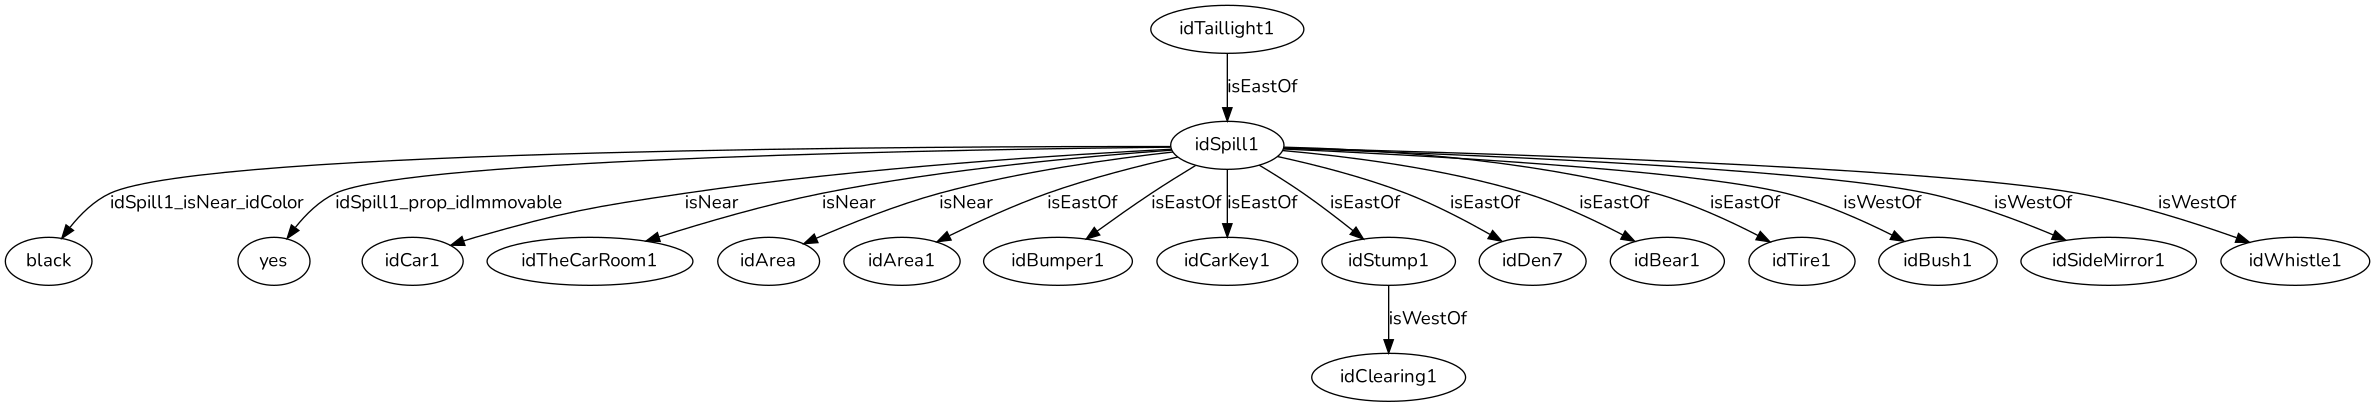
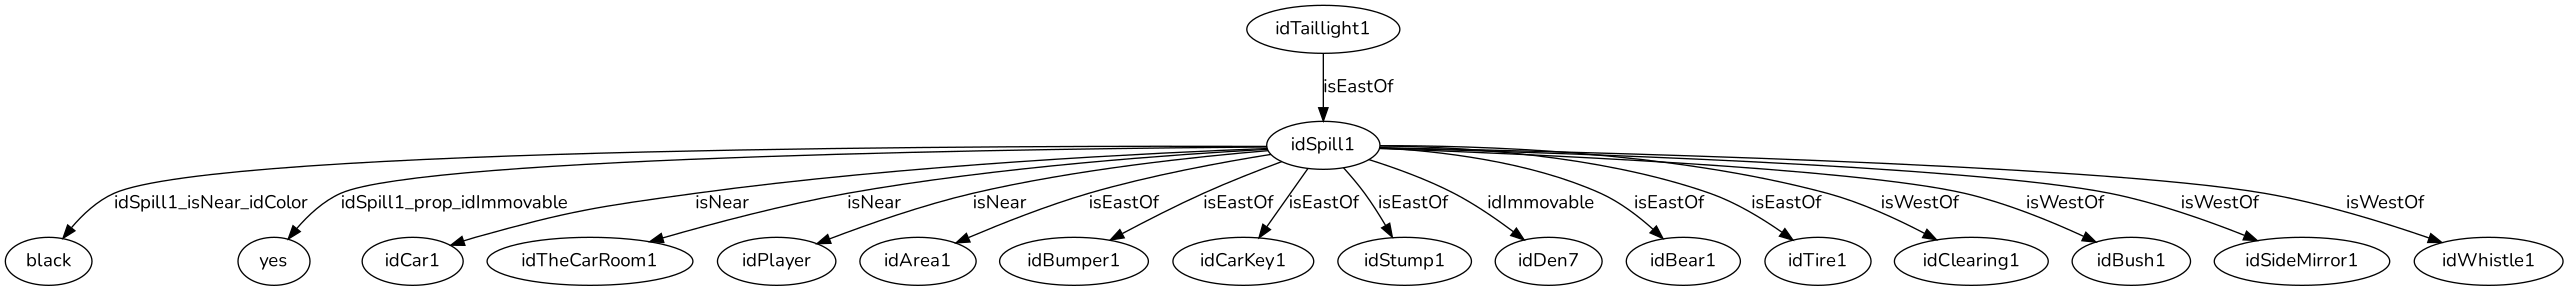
(1485, 203) -> (1541, 203)
(769, 261) -> (777, 261)
(1389, 313) -> (1754, 177)
